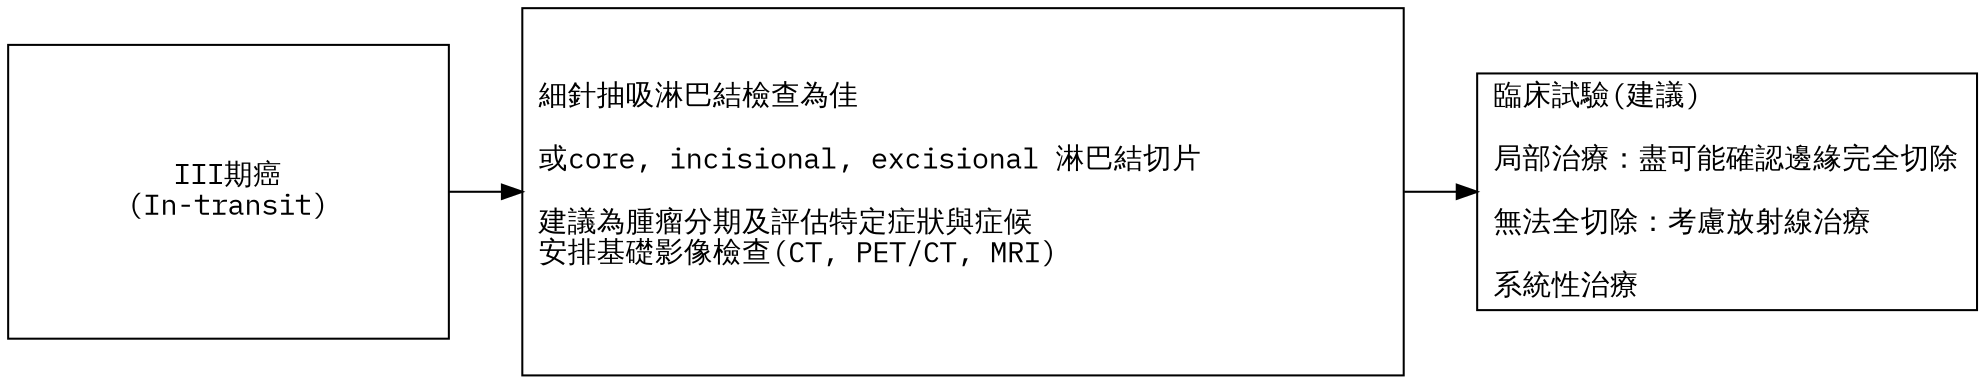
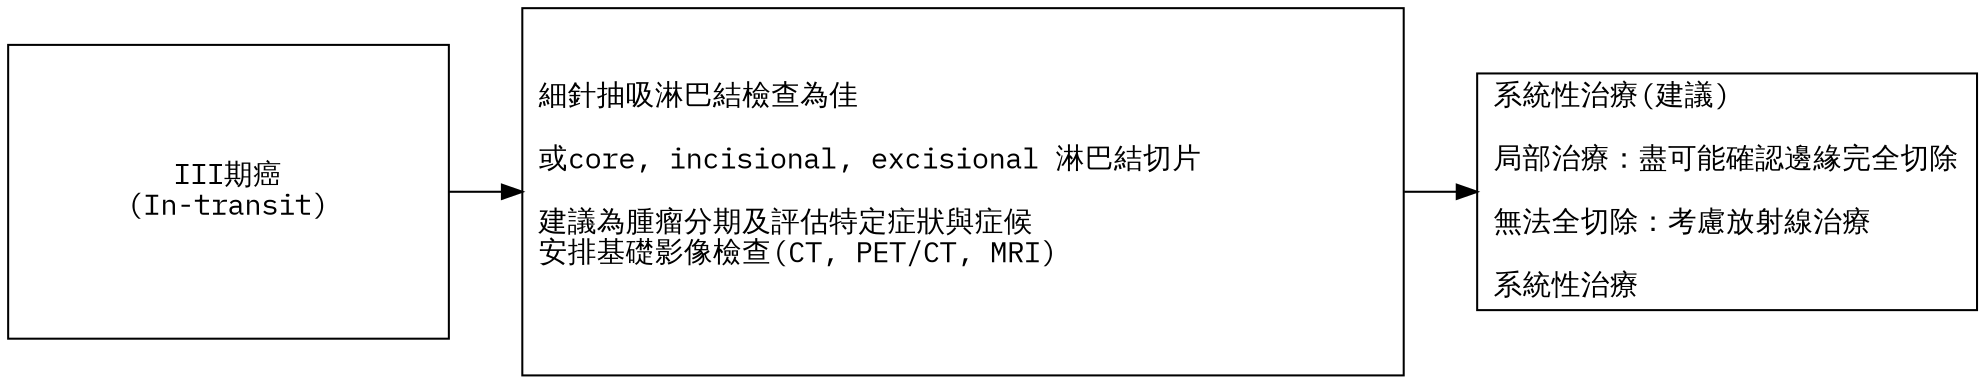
(1727, 192) -> (1727, 192)
